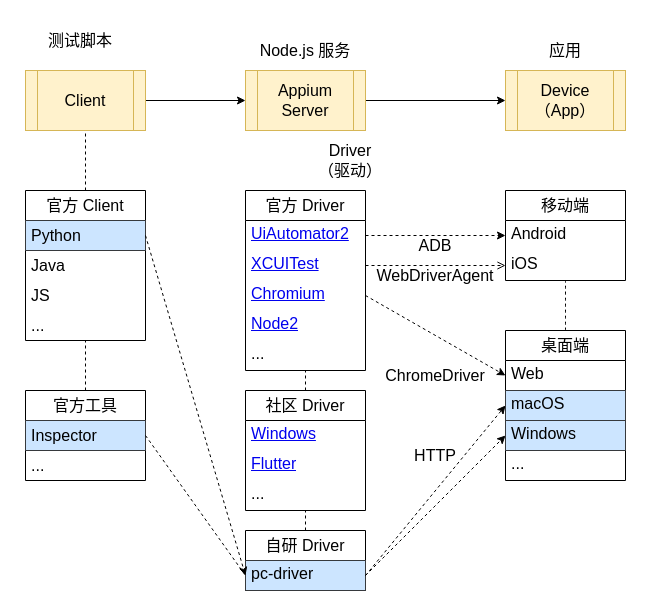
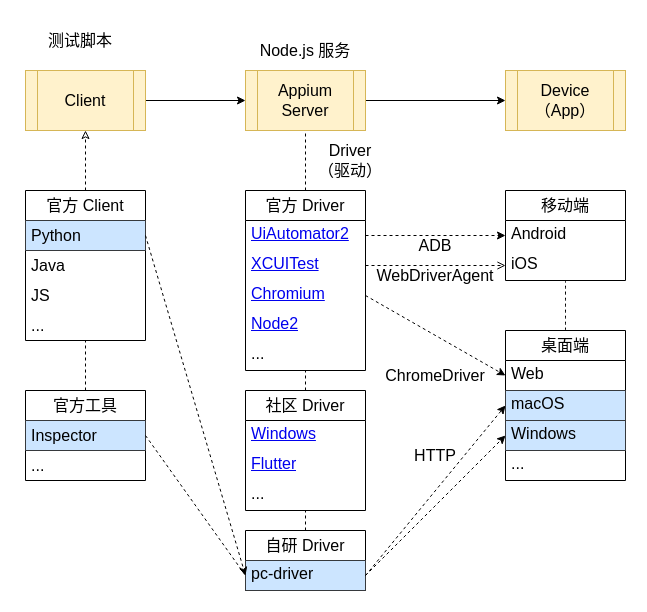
(566, 51) -> none
(86, 136) -> (86, 139)
none -> (306, 162)
